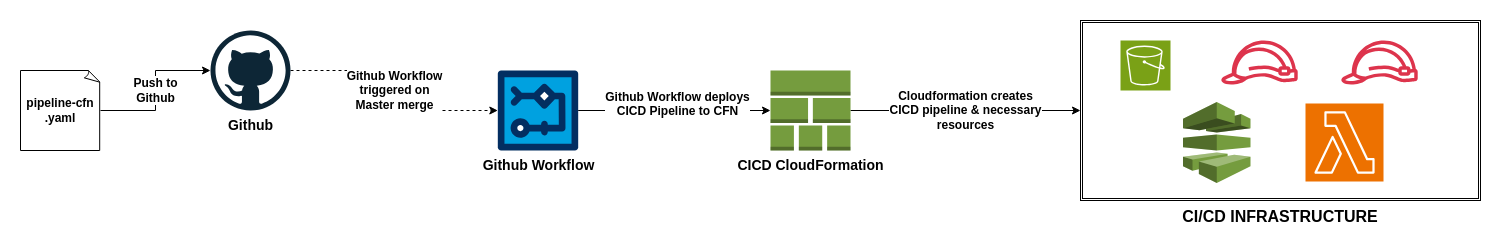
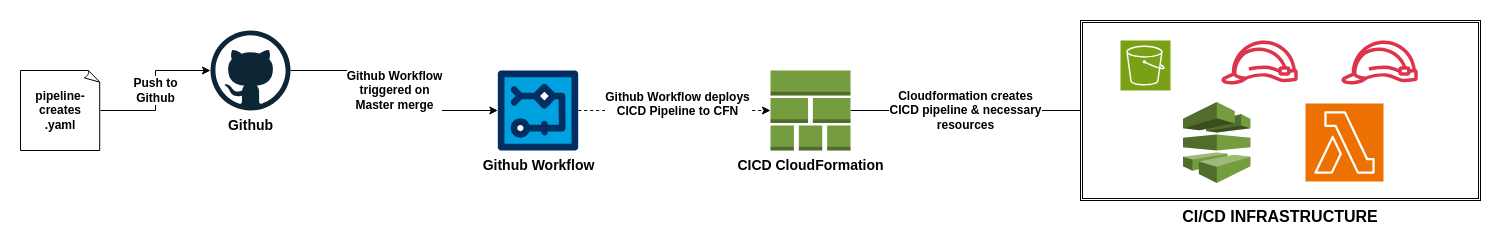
(319, 71) -> (319, 71)
(61, 111) -> (61, 111)
(591, 111) -> (591, 111)
(1072, 111) -> (1075, 111)
